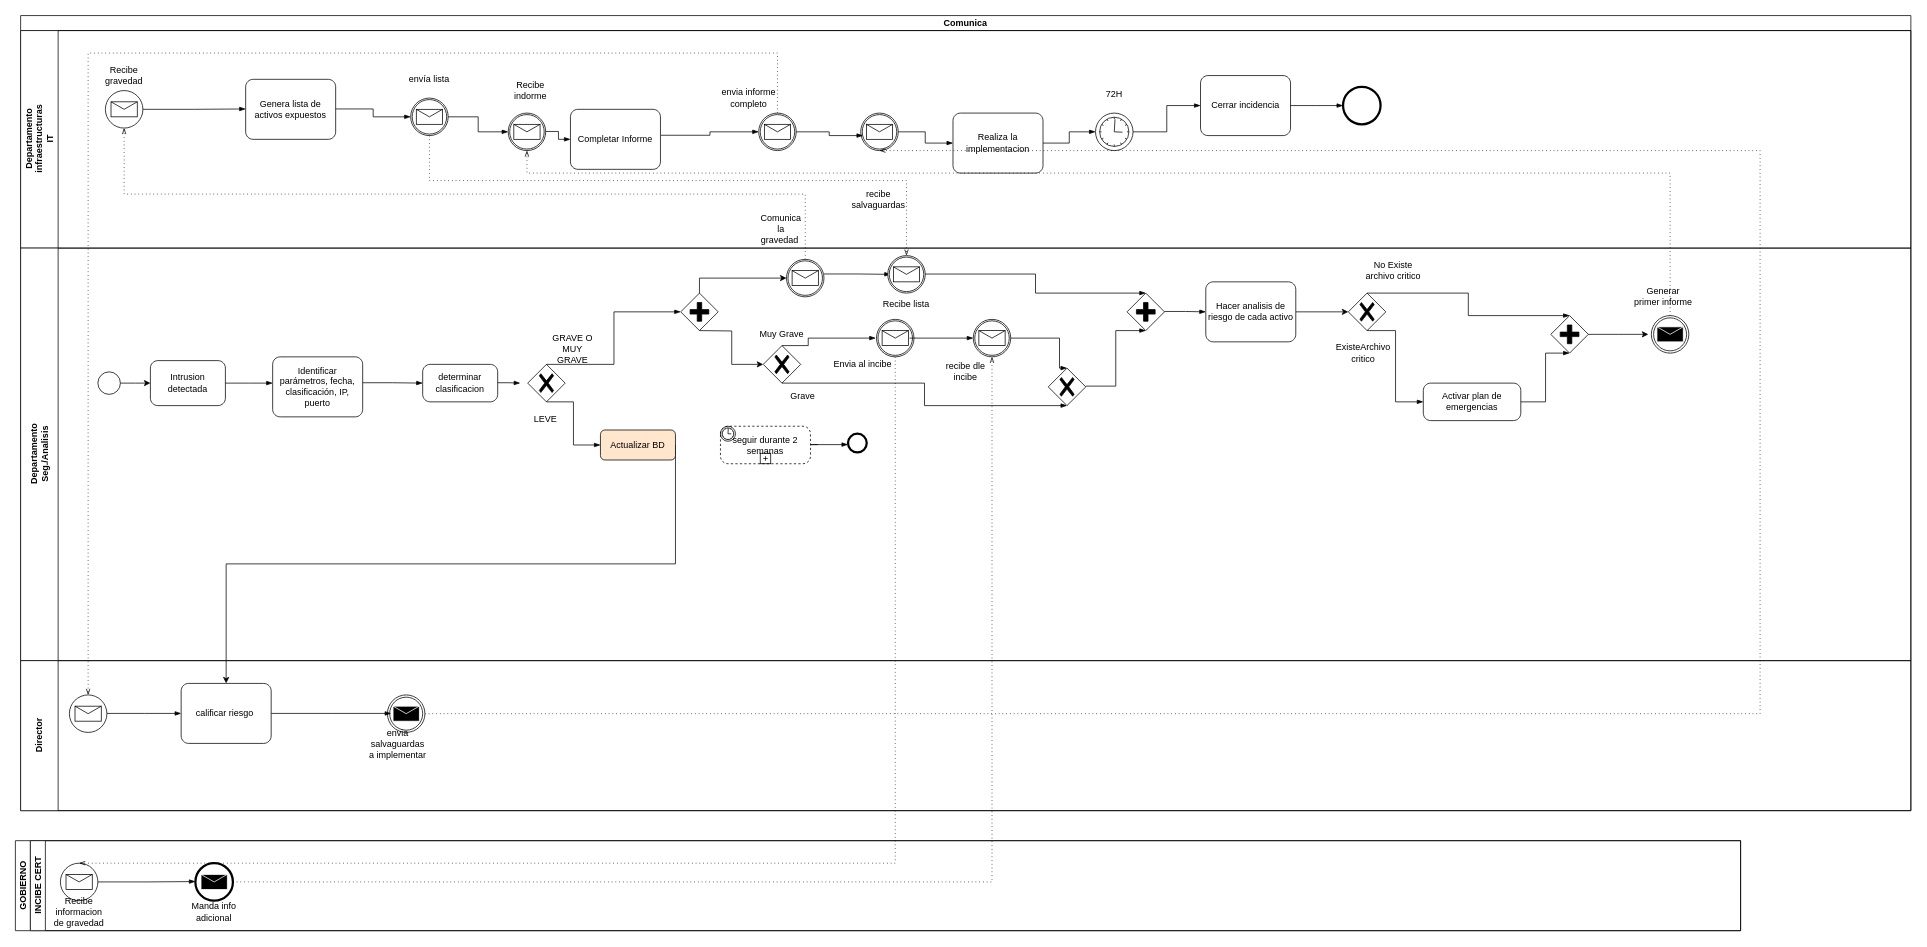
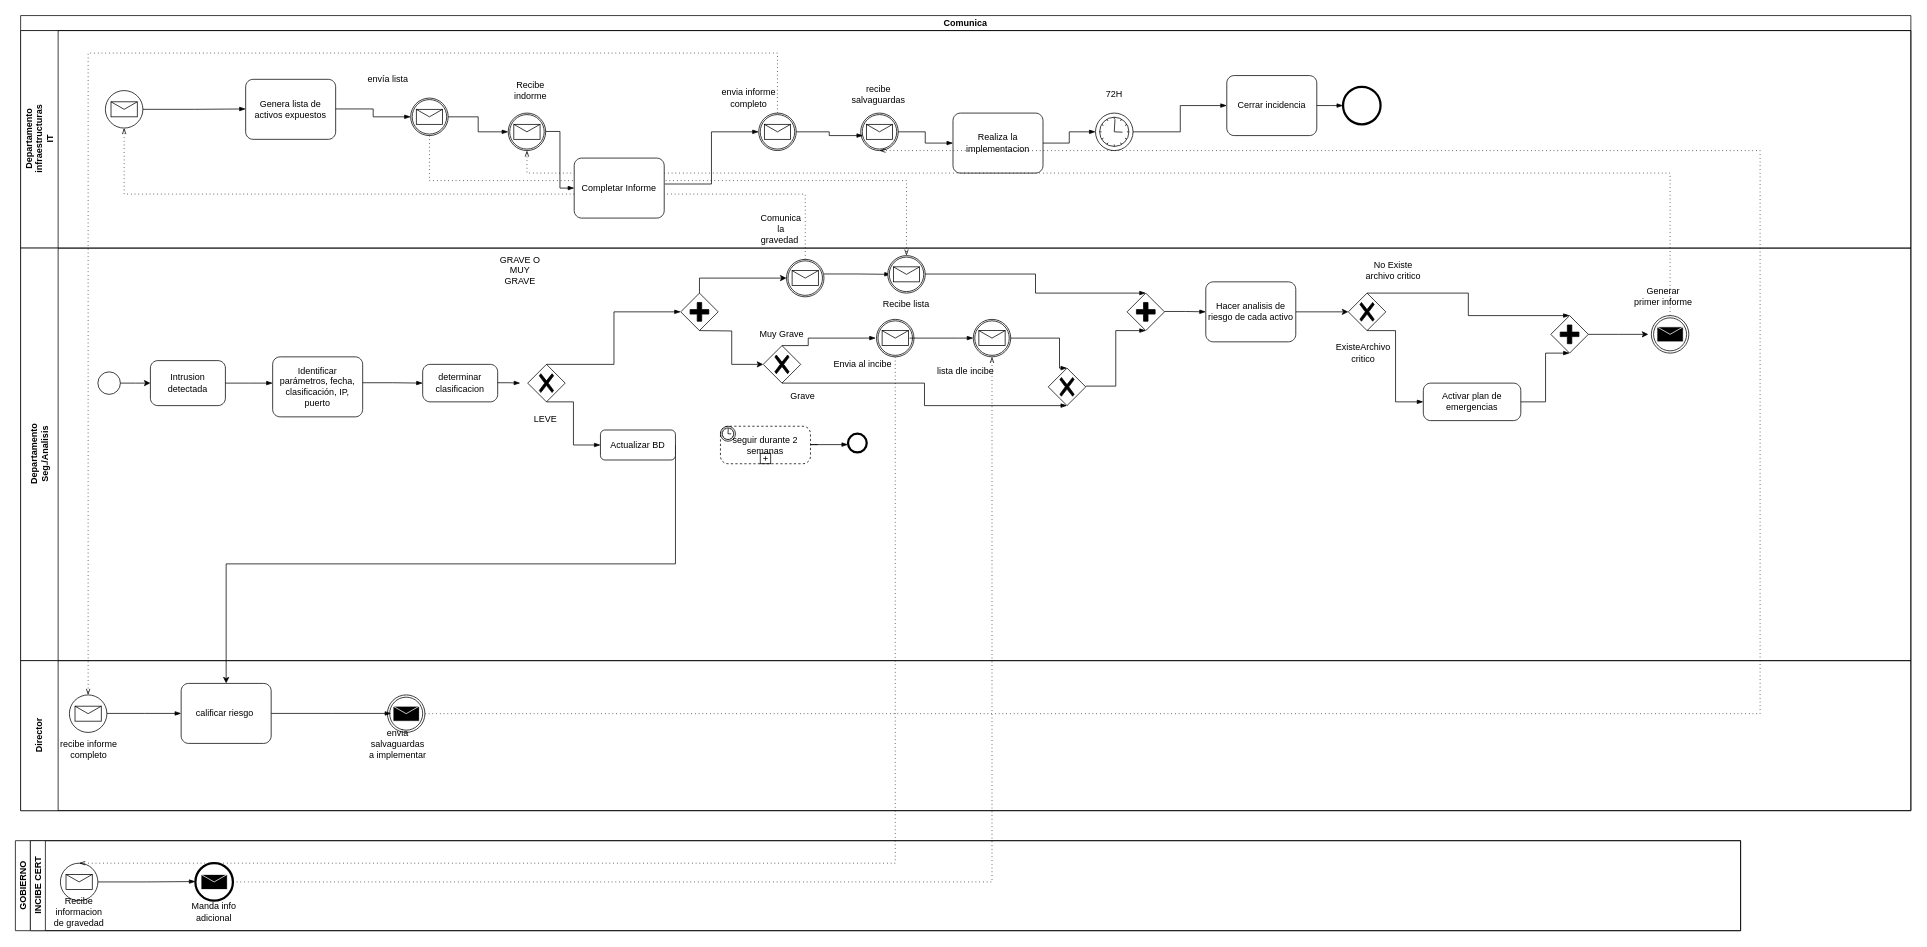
(124, 75) -> none
(429, 79) -> (388, 79)
(1245, 105) -> (1272, 105)
(615, 139) -> (619, 188)
(879, 199) -> (879, 94)
(573, 349) -> (520, 270)
(966, 372) -> (966, 372)
(638, 445) -> (638, 445)
none -> (89, 749)
